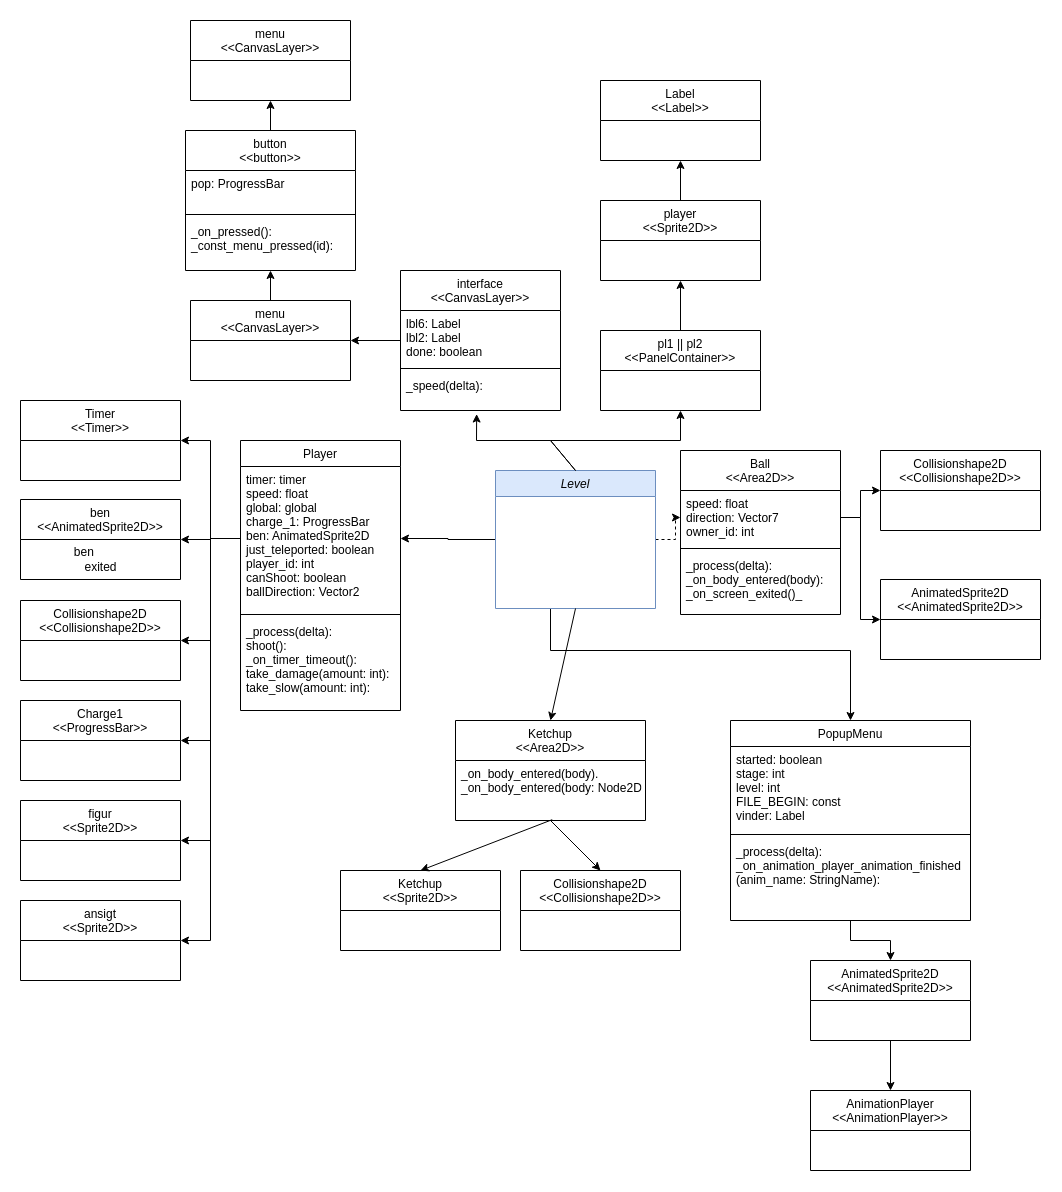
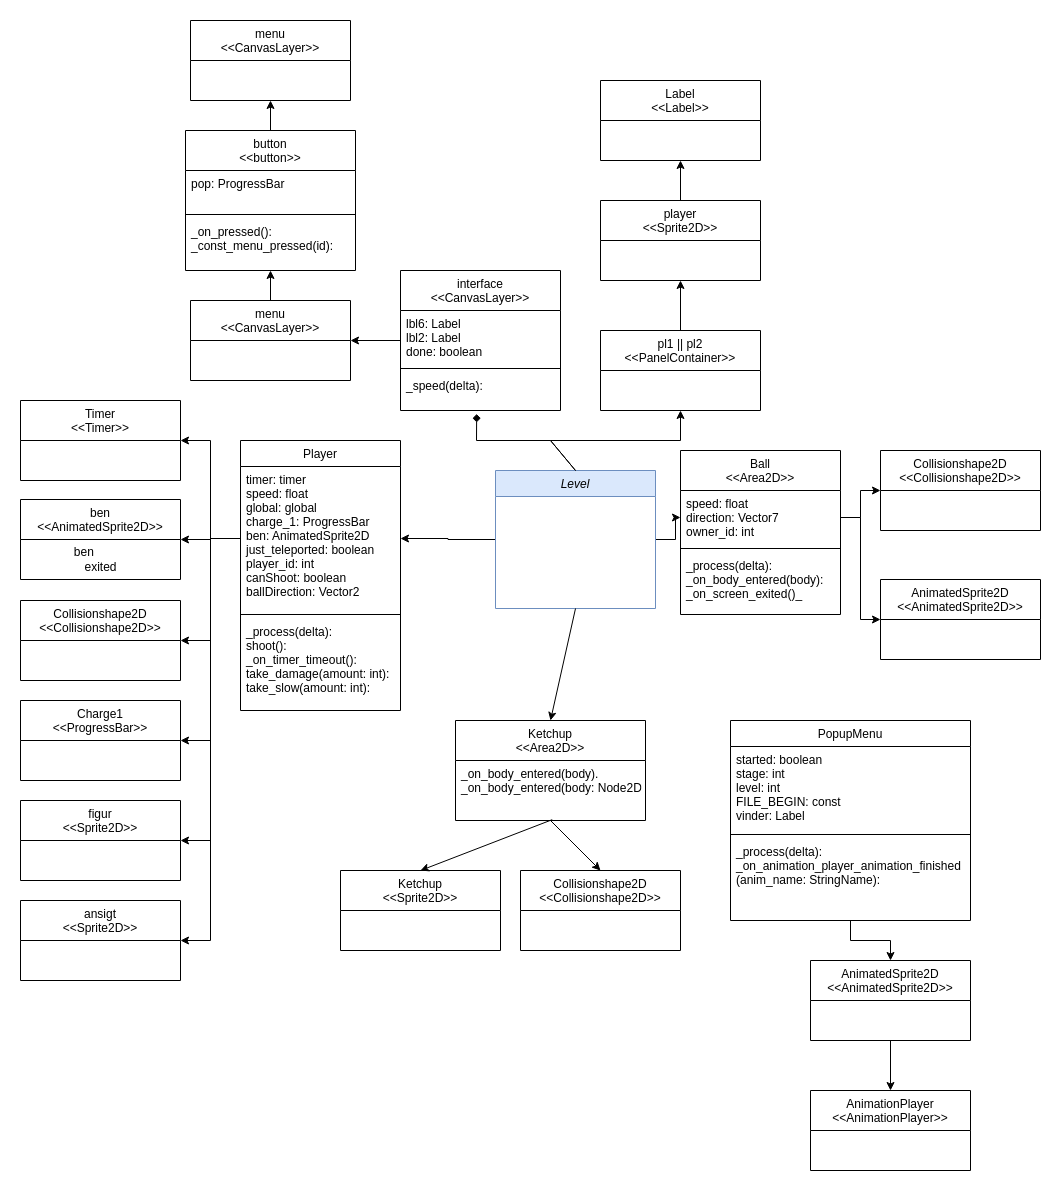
(477, 422) -> (477, 423)
(676, 538) -> (676, 538)
(712, 651) -> none
